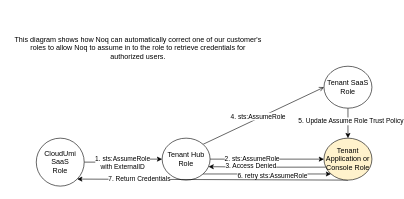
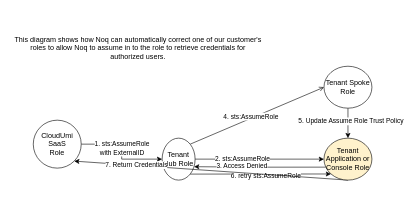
(348, 87) -> (348, 87)
(186, 159) -> (179, 159)
(60, 162) -> (57, 144)
